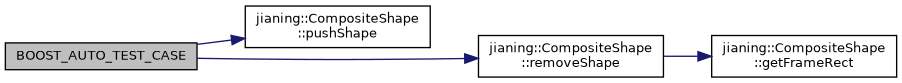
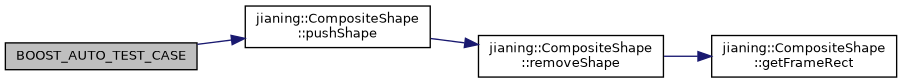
(331, 60) -> (448, 41)
